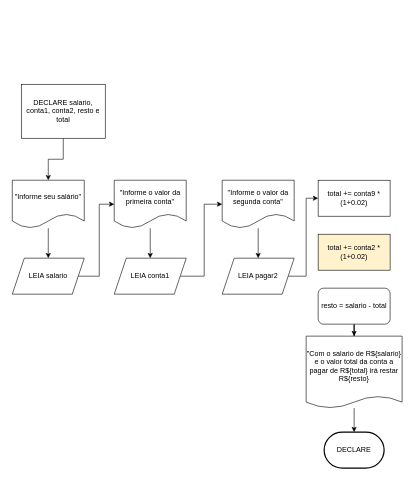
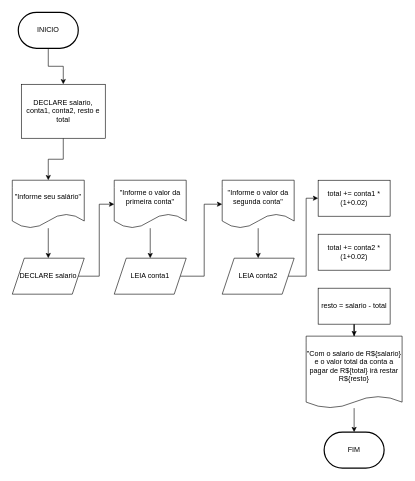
none -> (48, 30)
none -> (48, 65)
(354, 198) -> (354, 198)
(354, 252) -> (354, 252)
(48, 276) -> (48, 276)
(258, 276) -> (258, 276)
(354, 306) -> (354, 306)
(354, 450) -> (354, 450)
